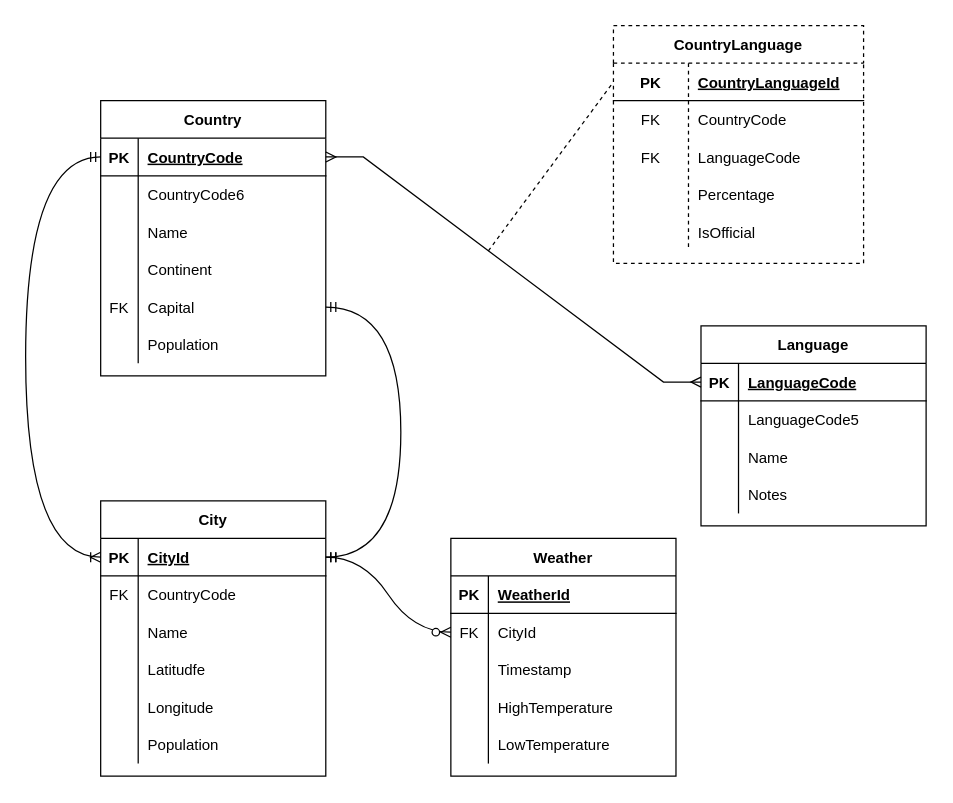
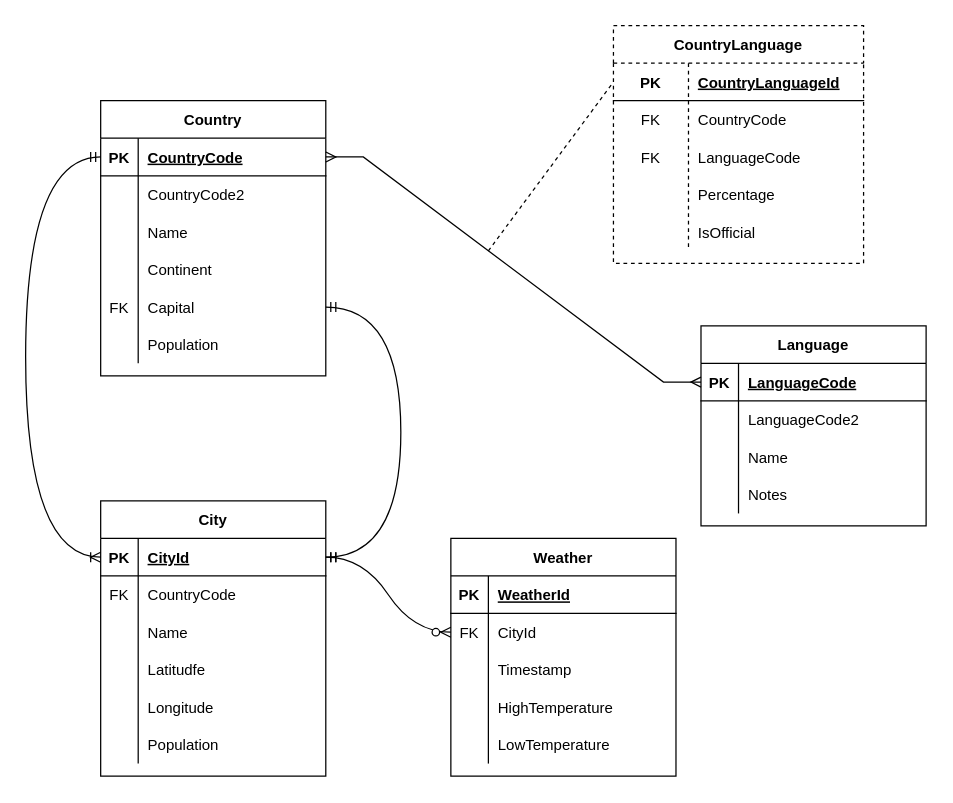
(198, 195) -> (198, 195)
(802, 420) -> (802, 420)
